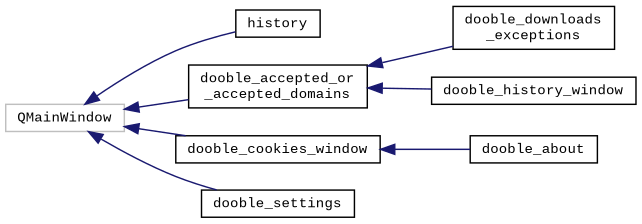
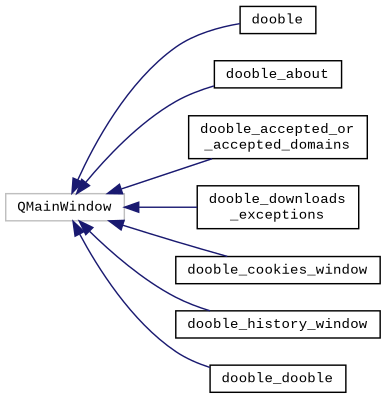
(278, 24) -> (278, 20)
(418, 54) -> (168, 207)
(407, 89) -> (145, 278)
(432, 149) -> (143, 124)
(278, 204) -> (278, 379)
